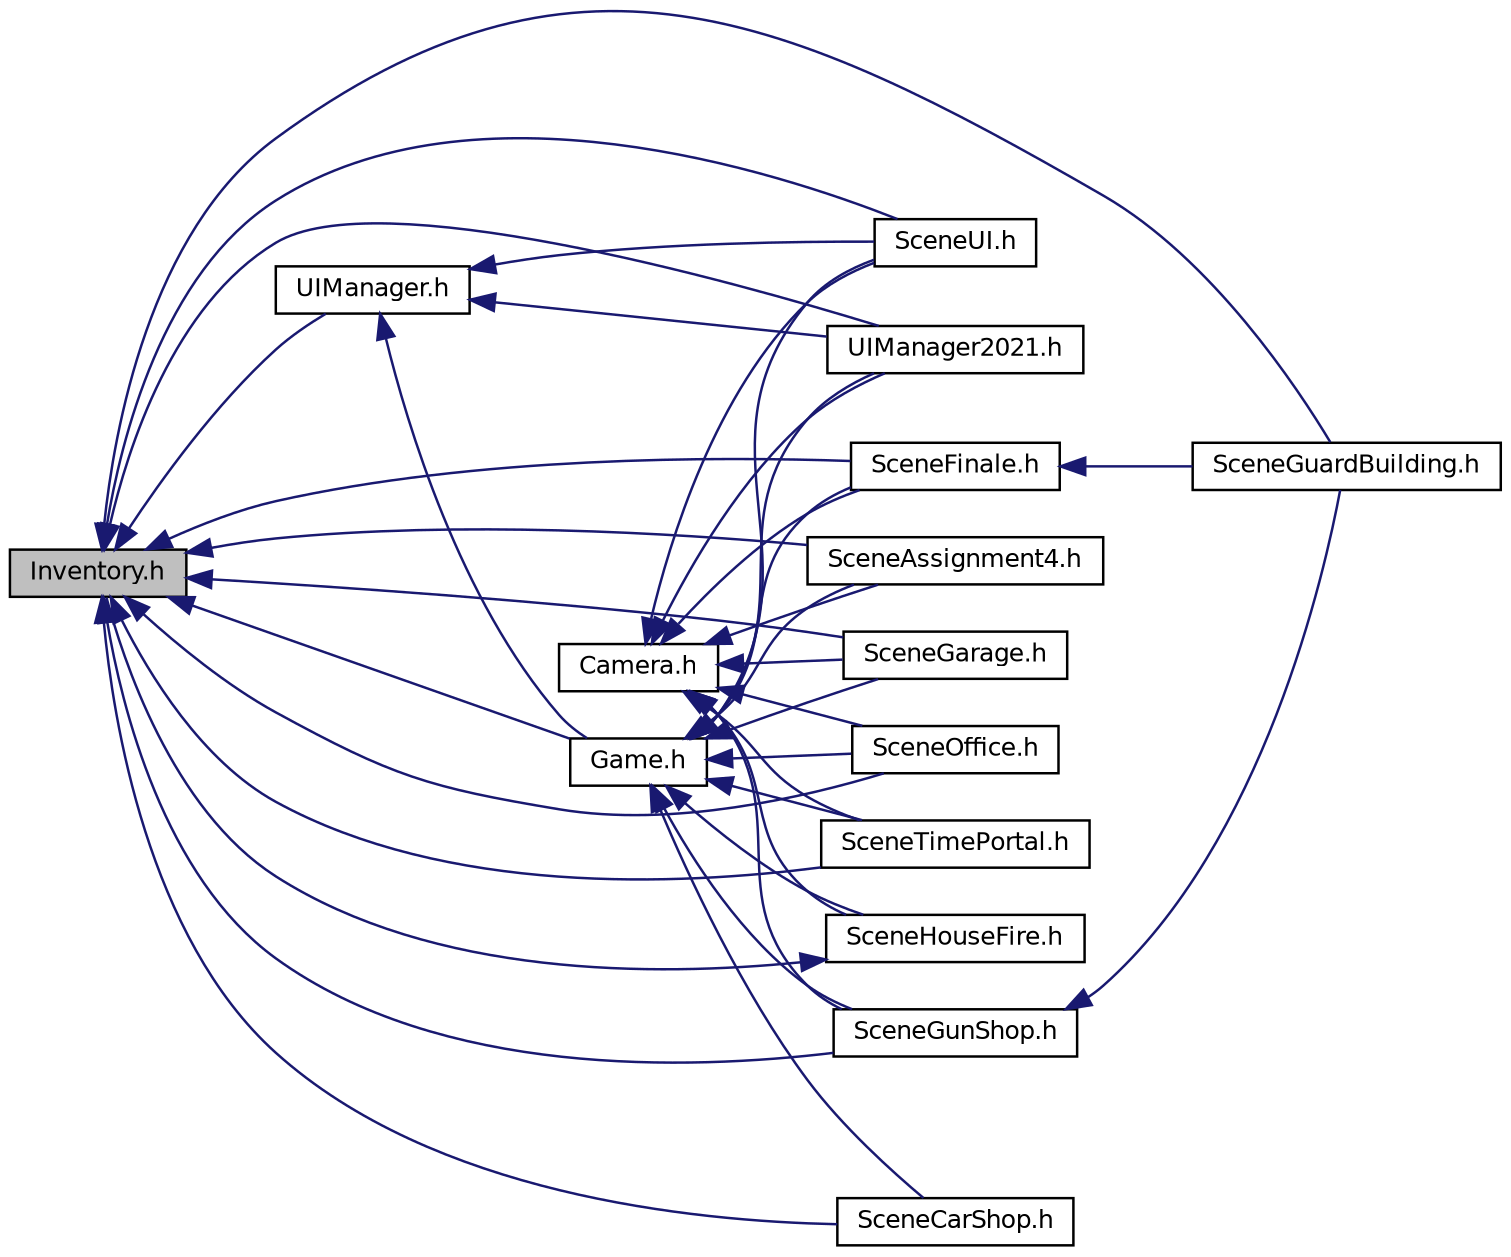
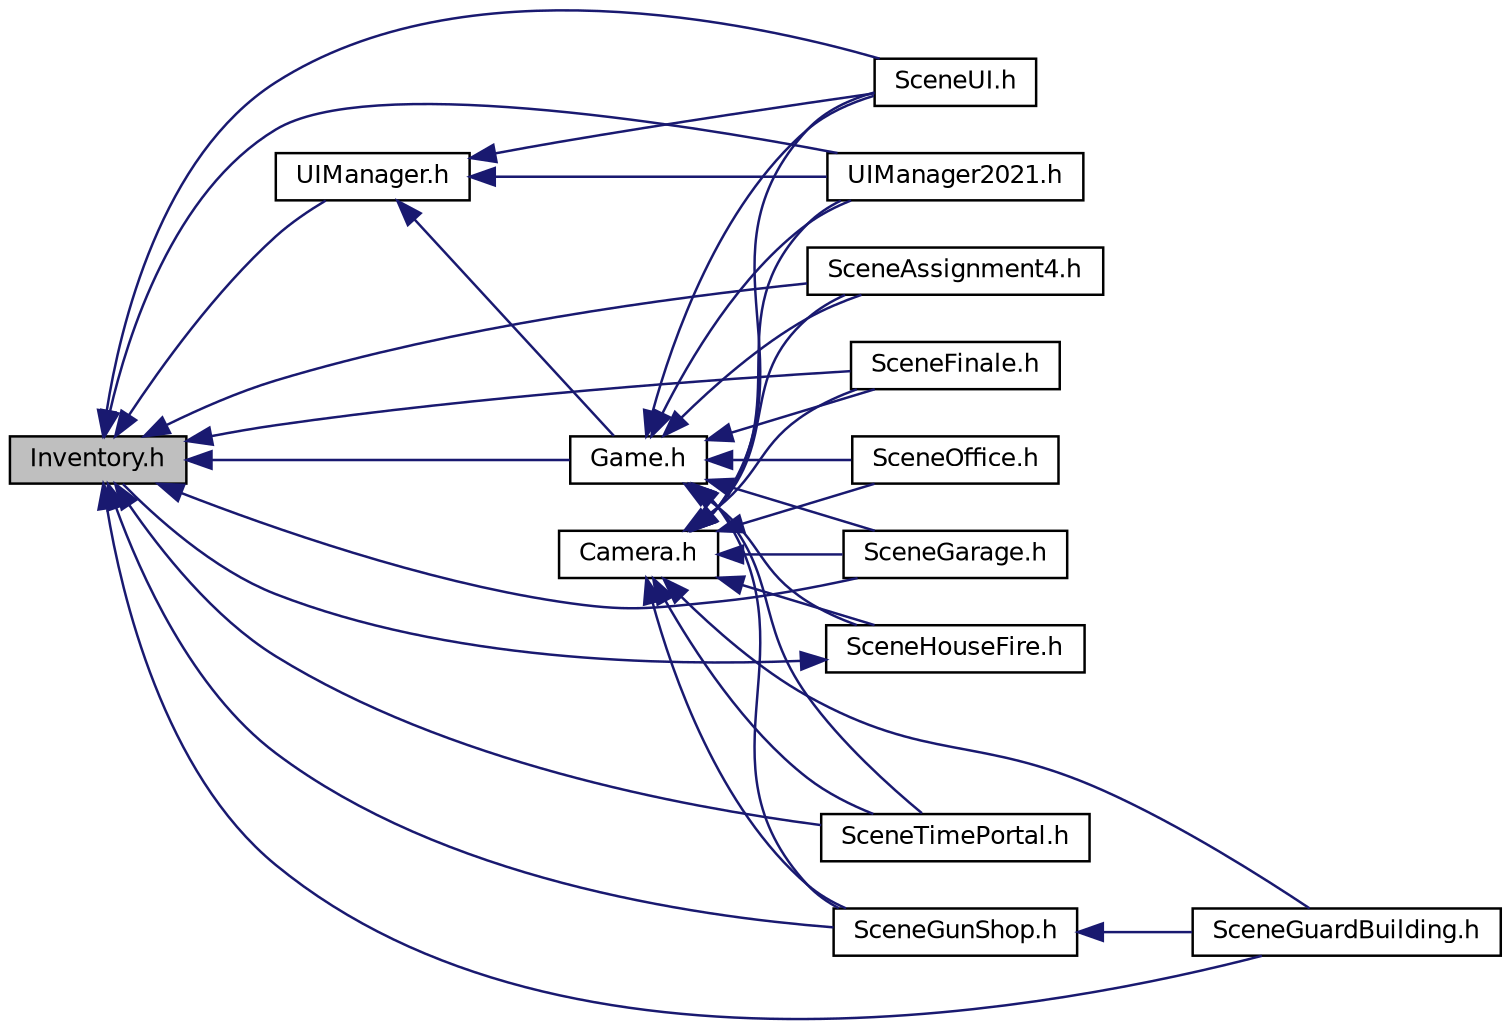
(1139, 466) -> (992, 755)
(492, 797) -> none
(955, 1222) -> none
